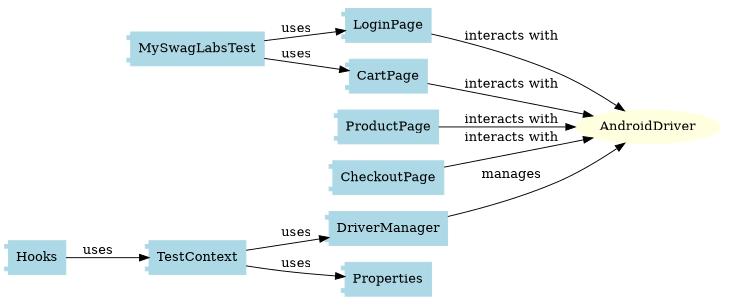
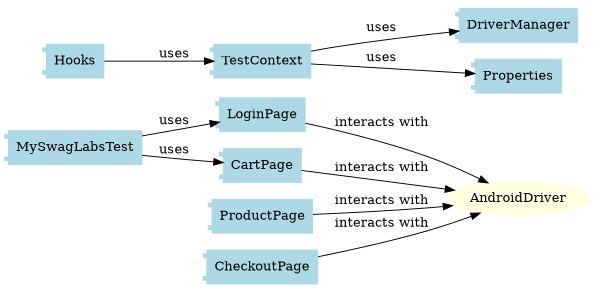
(536, 191) -> none
